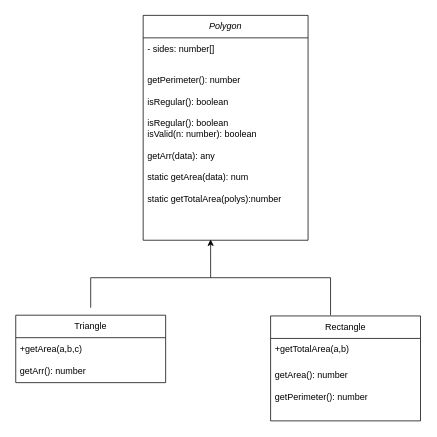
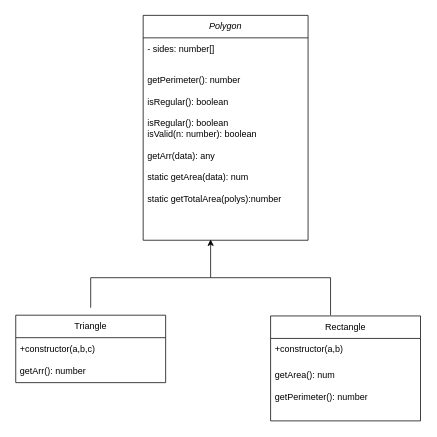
(55, 349) -> (65, 349)
(318, 350) -> (317, 350)
(327, 391) -> (327, 391)
